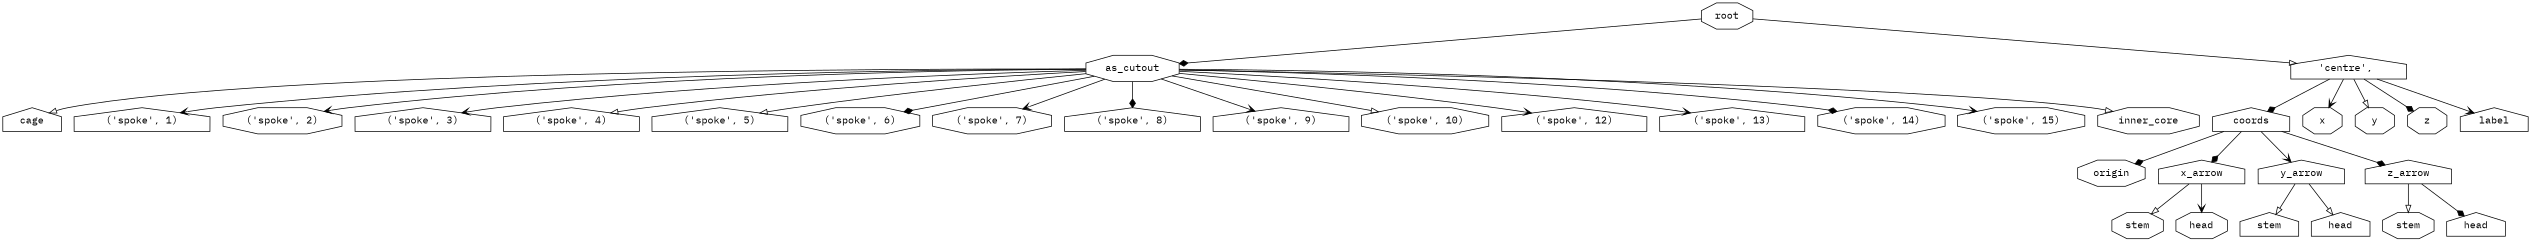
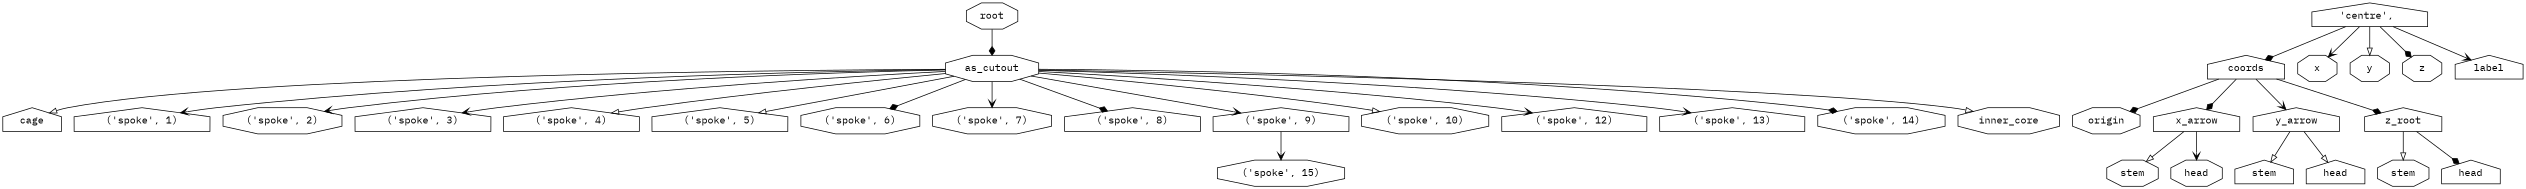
(2021, 41) -> none
(1773, 92) -> (1281, 142)
(2408, 173) -> (2403, 121)
